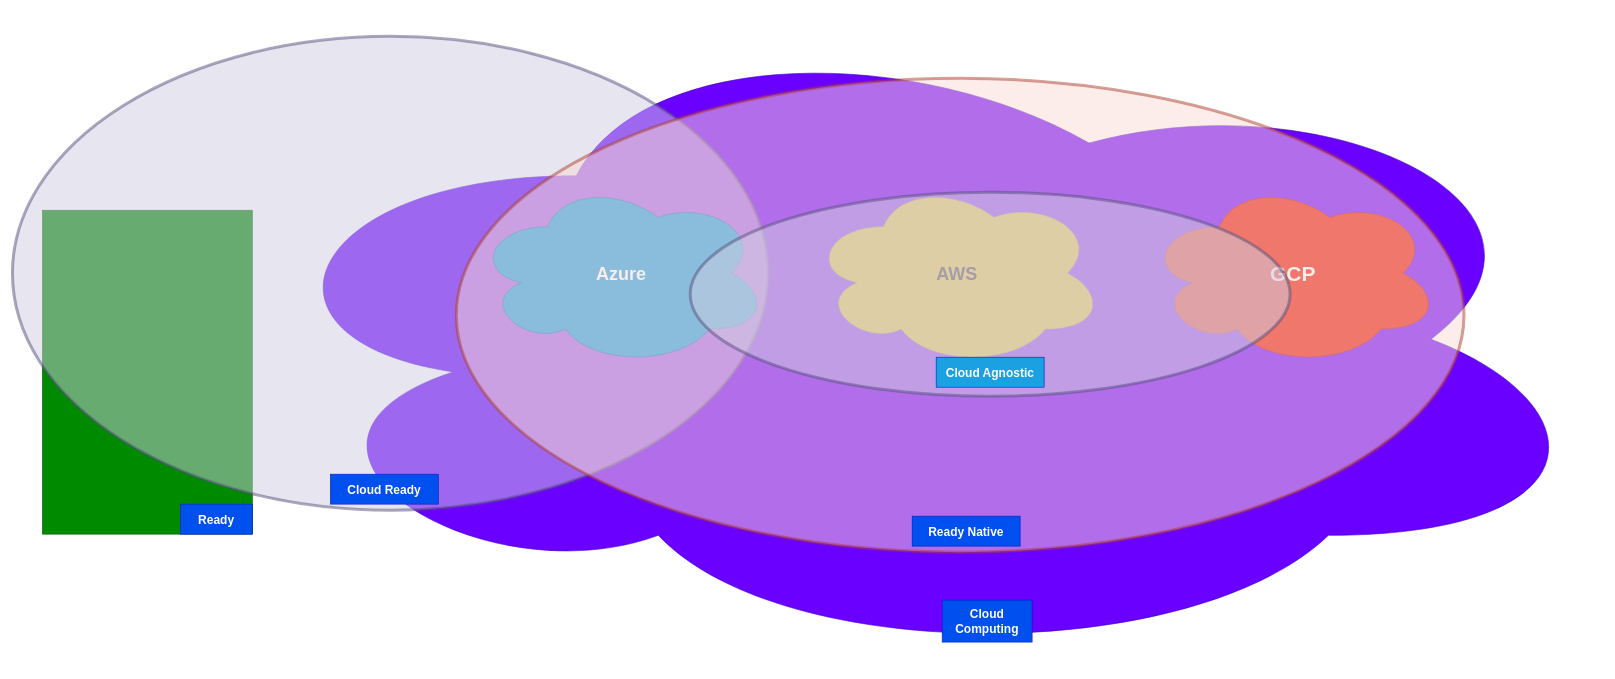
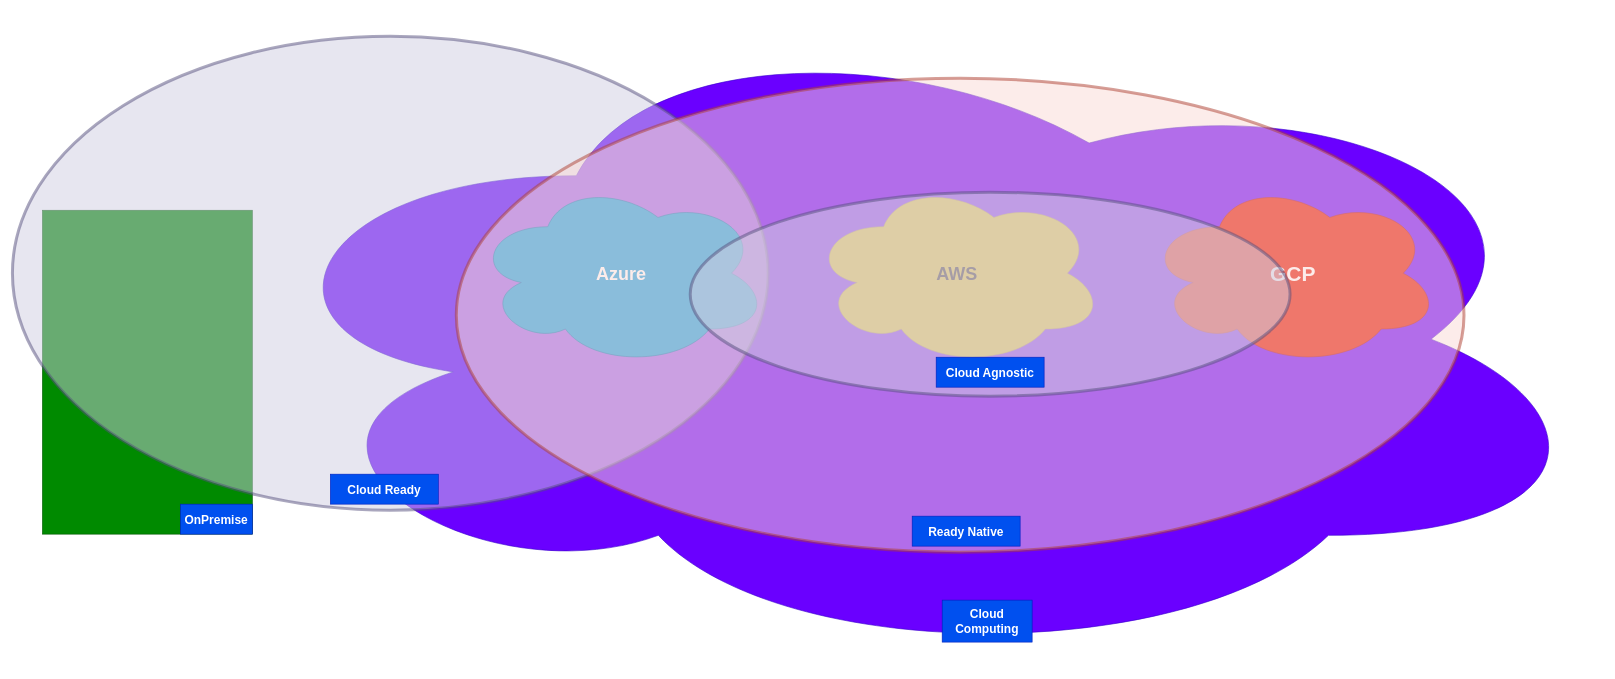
(990, 372) -> (990, 372)
(216, 519) -> (216, 519)
